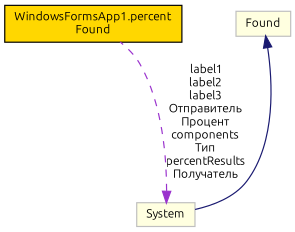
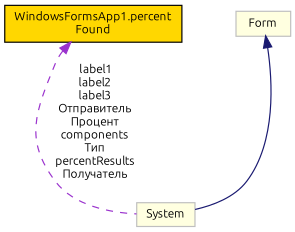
(263, 24) -> (263, 24)
(158, 111) -> (43, 160)
